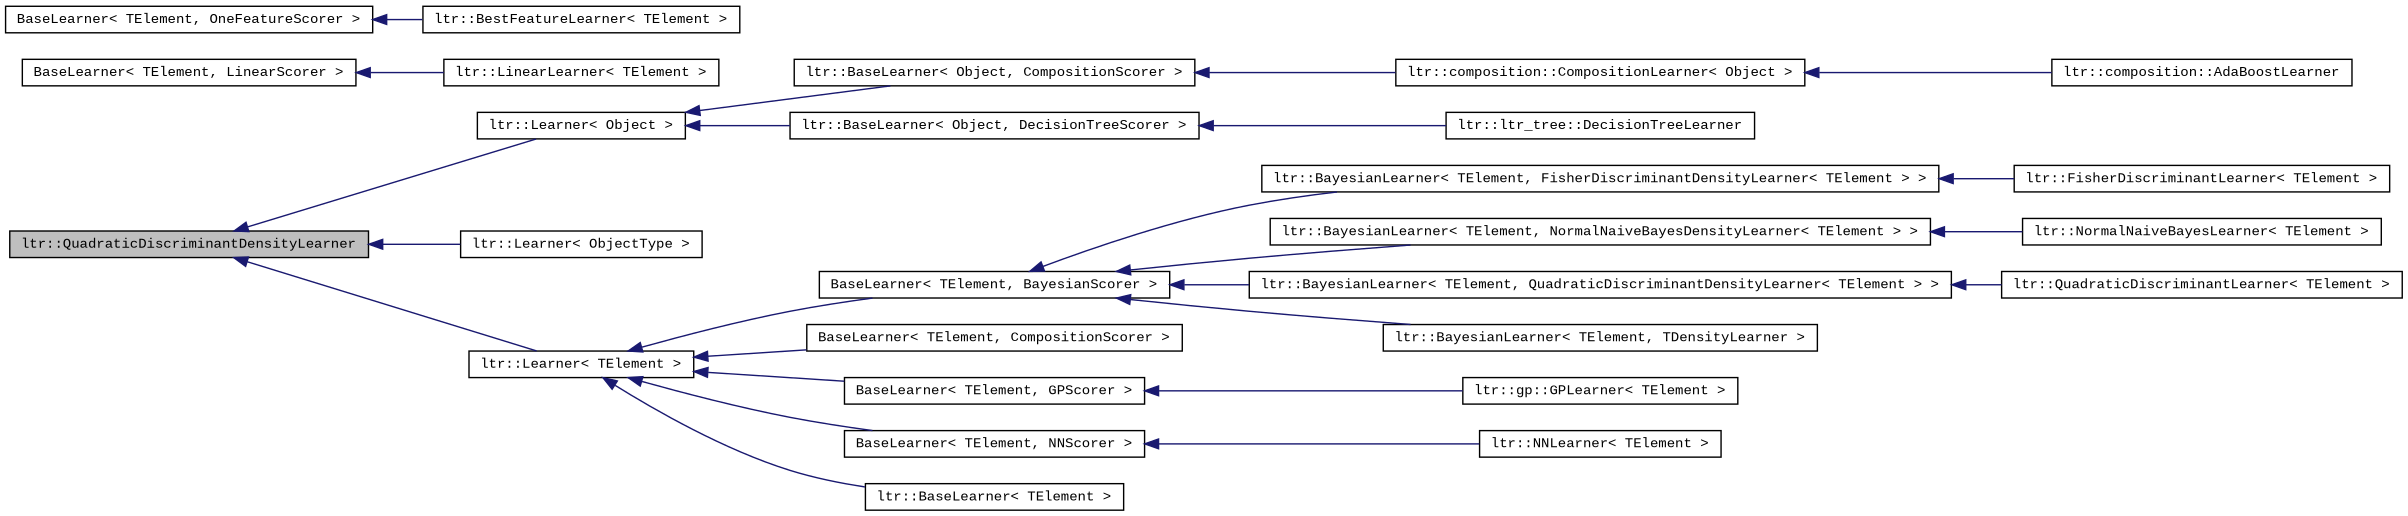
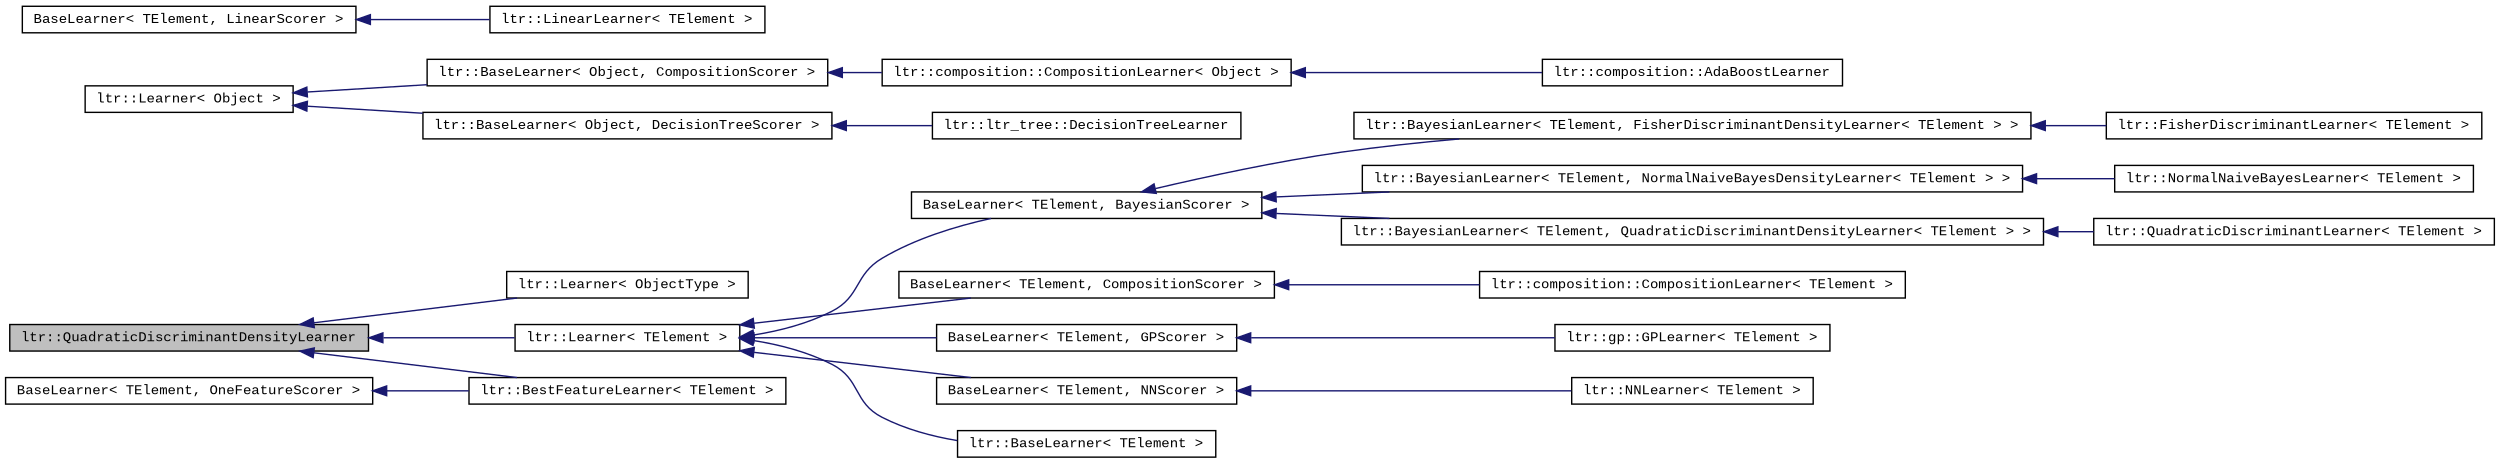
(392, 183) -> (415, 365)
none -> (1692, 285)
(1600, 338) -> none
